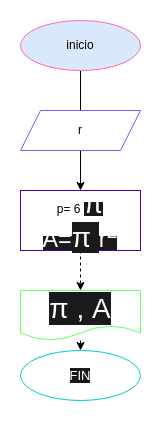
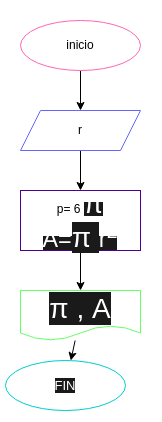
(81, 46) -> (81, 46)
(81, 105) -> (81, 102)
(81, 267) -> (81, 267)
(81, 376) -> (66, 386)
